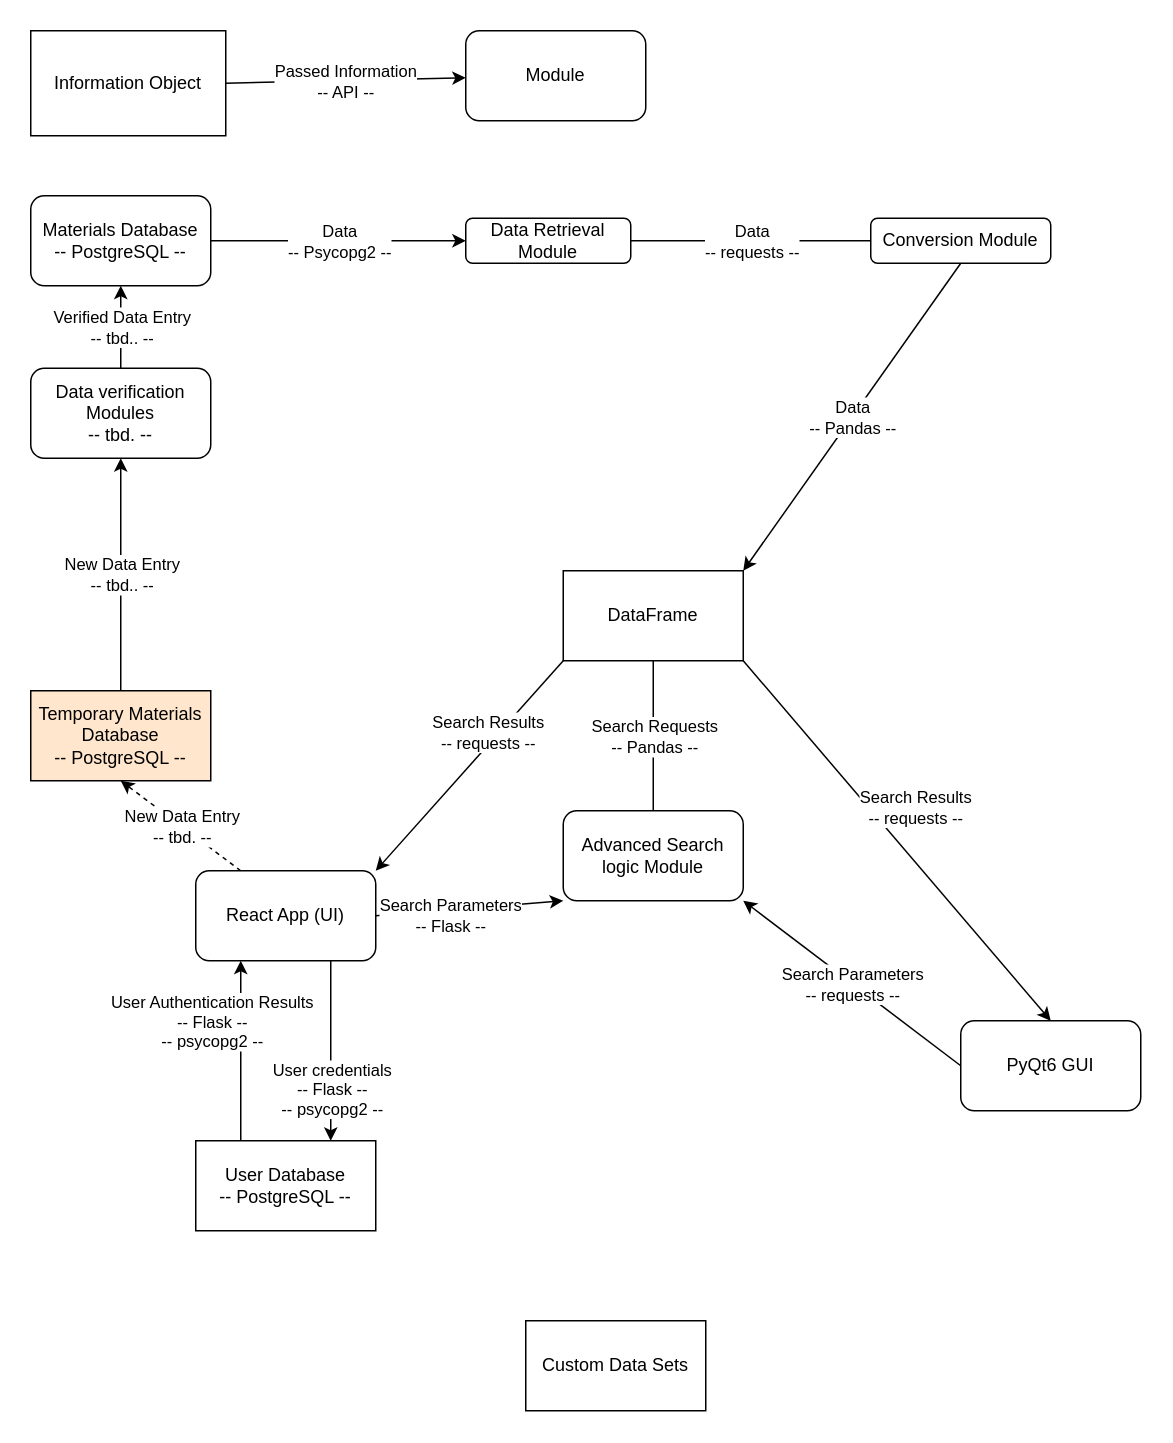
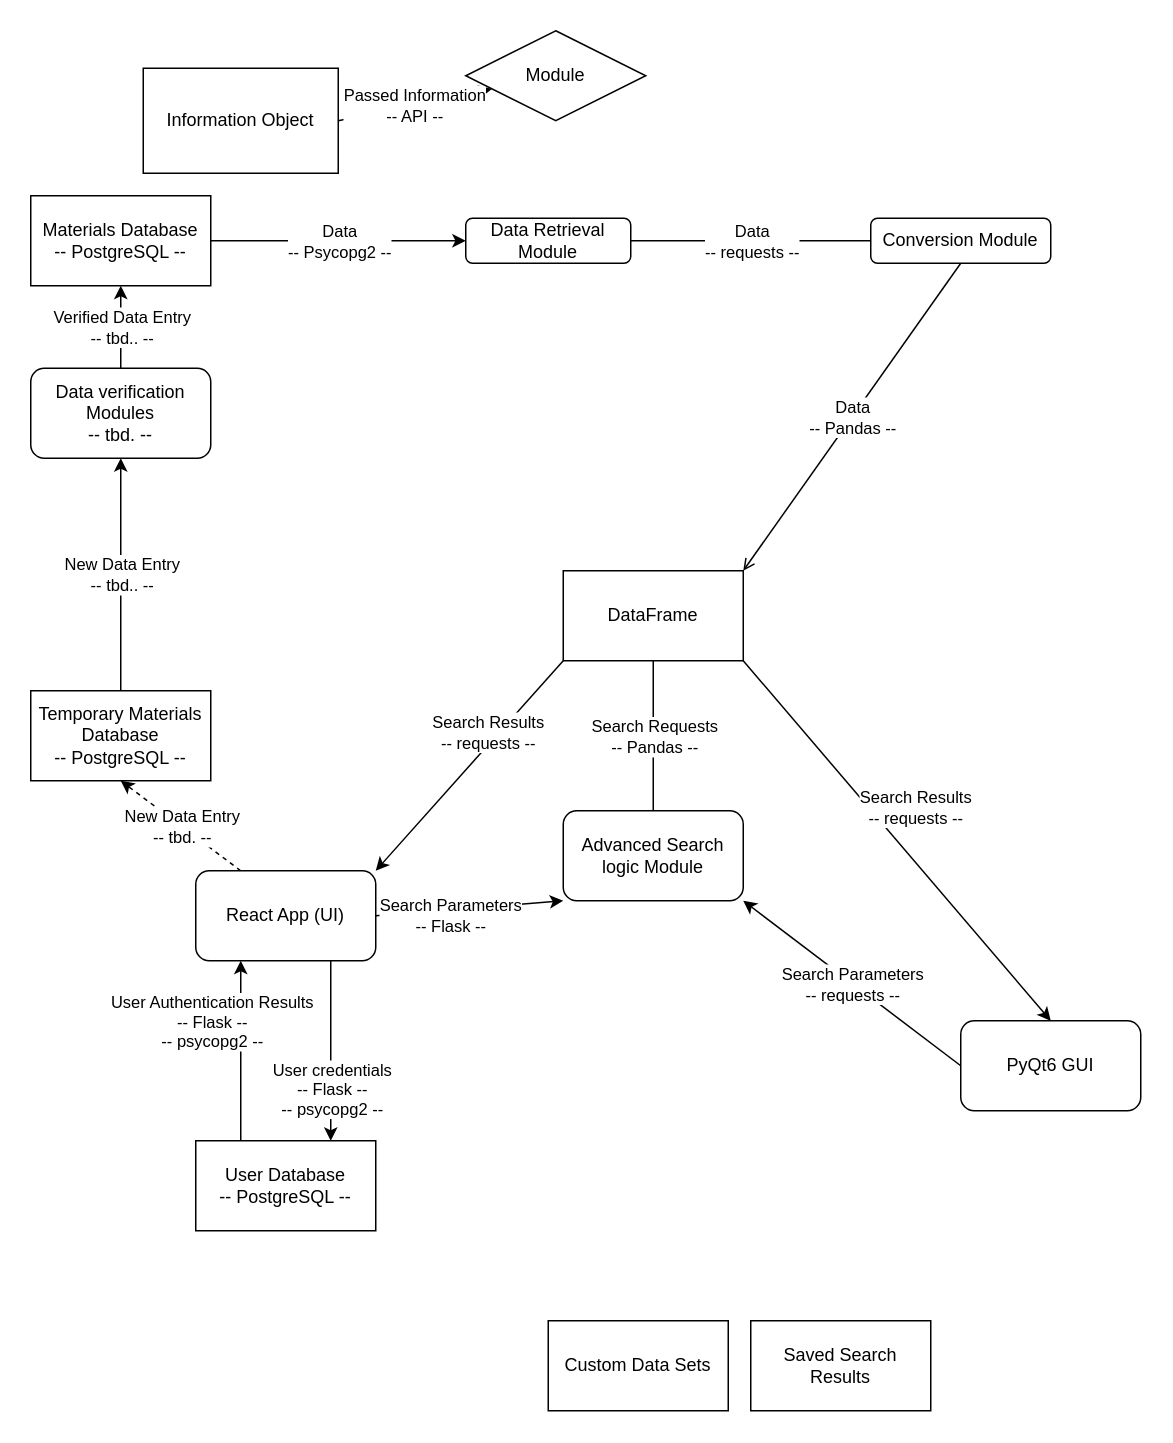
(556, 76) -> (556, 76)
(128, 83) -> (241, 121)
(121, 241) -> (121, 241)
(750, 561) -> (748, 564)
(121, 736) -> (121, 736)
(616, 1366) -> (638, 1366)
none -> (841, 1366)
